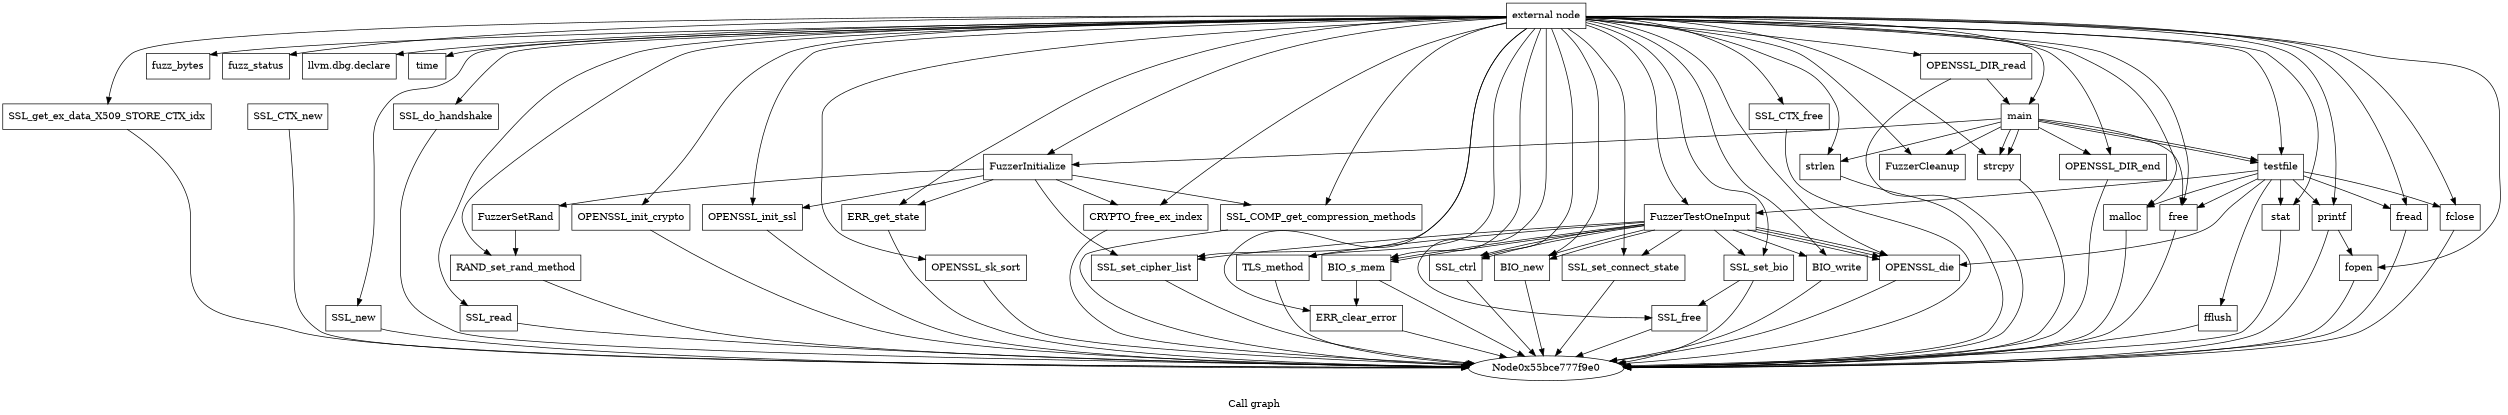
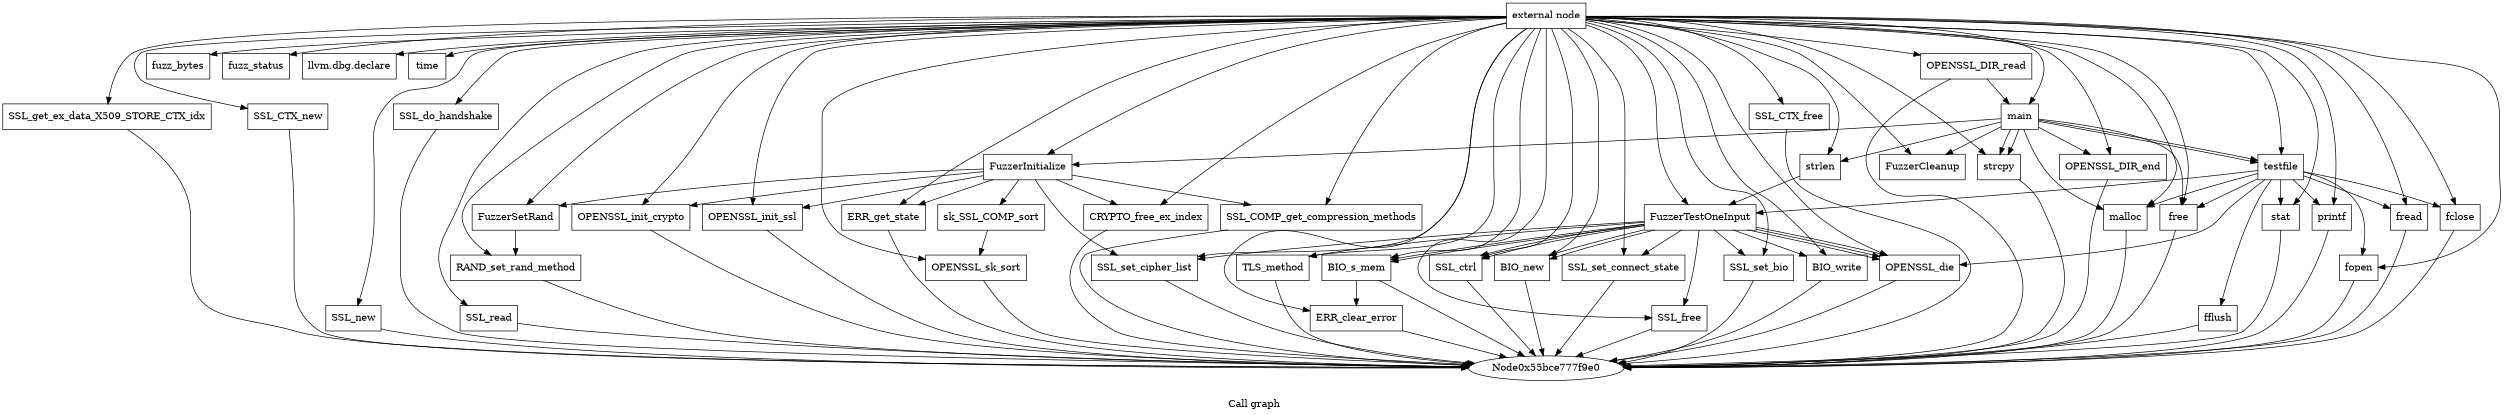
none -> (456, 33)
none -> (790, 45)
none -> (2051, 177)
none -> (840, 186)
none -> (991, 217)
(2344, 240) -> (2354, 199)
(1722, 291) -> (1694, 265)
(1983, 334) -> (1768, 189)
